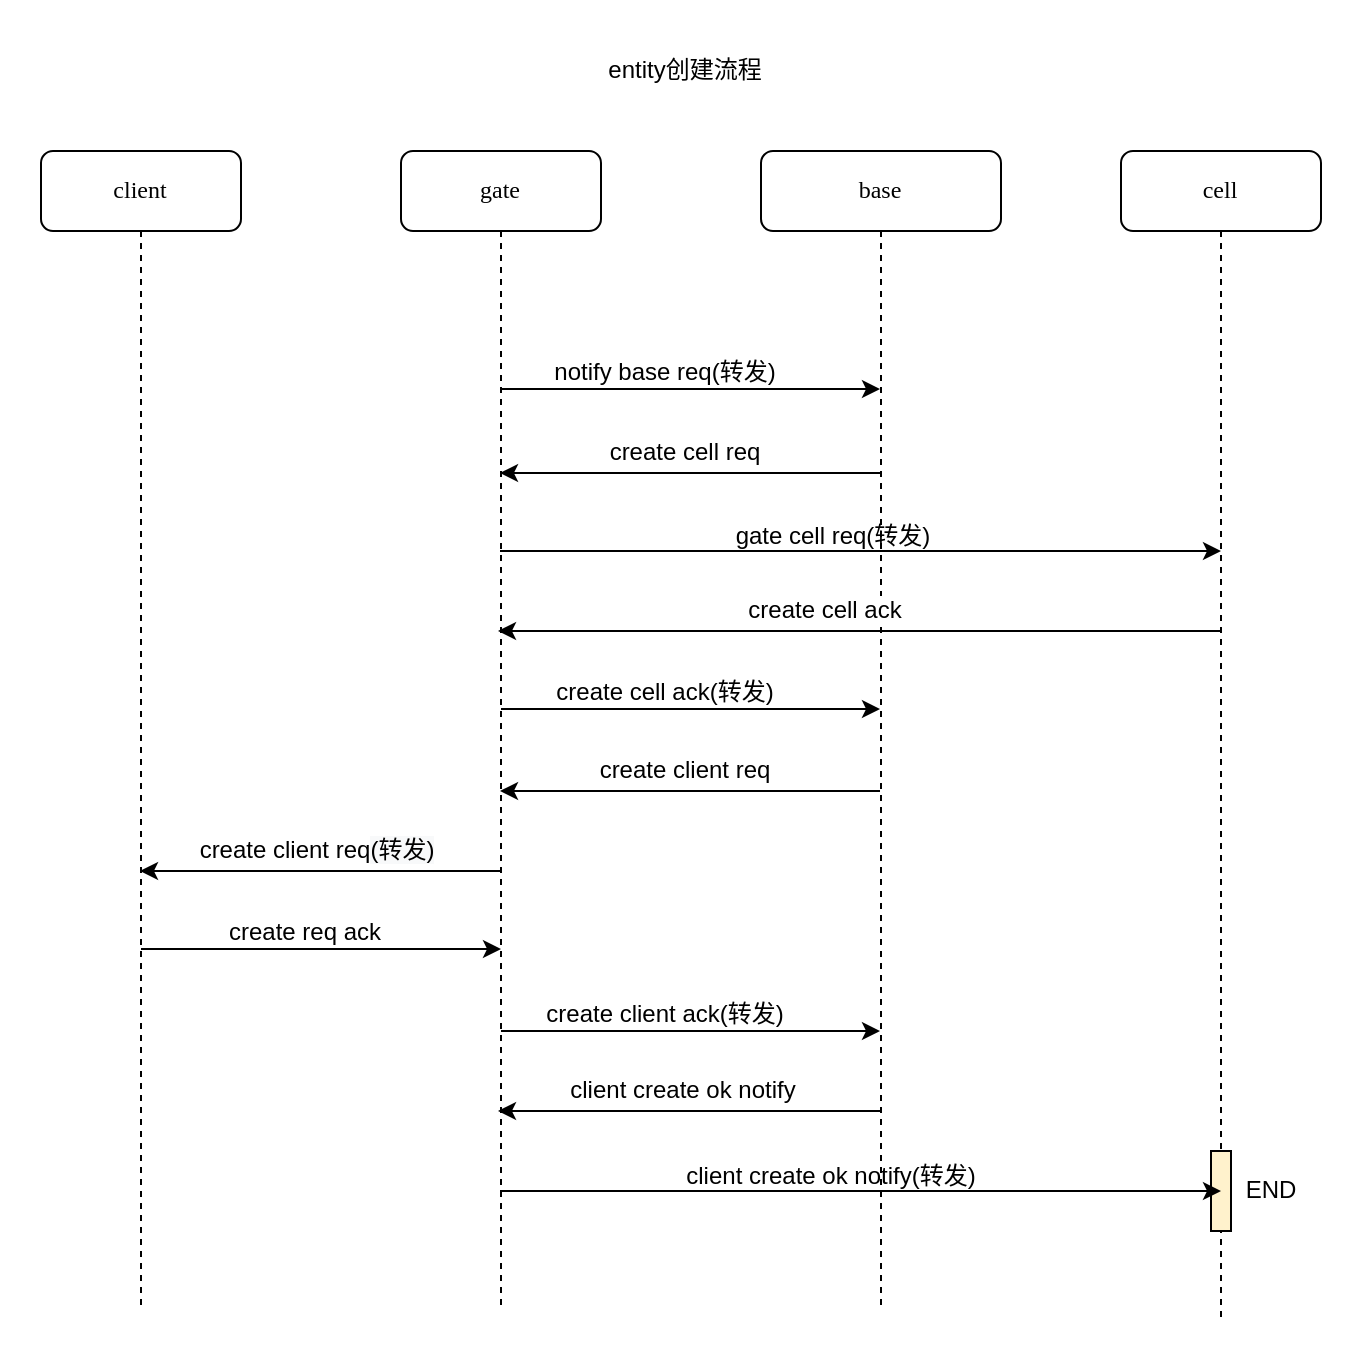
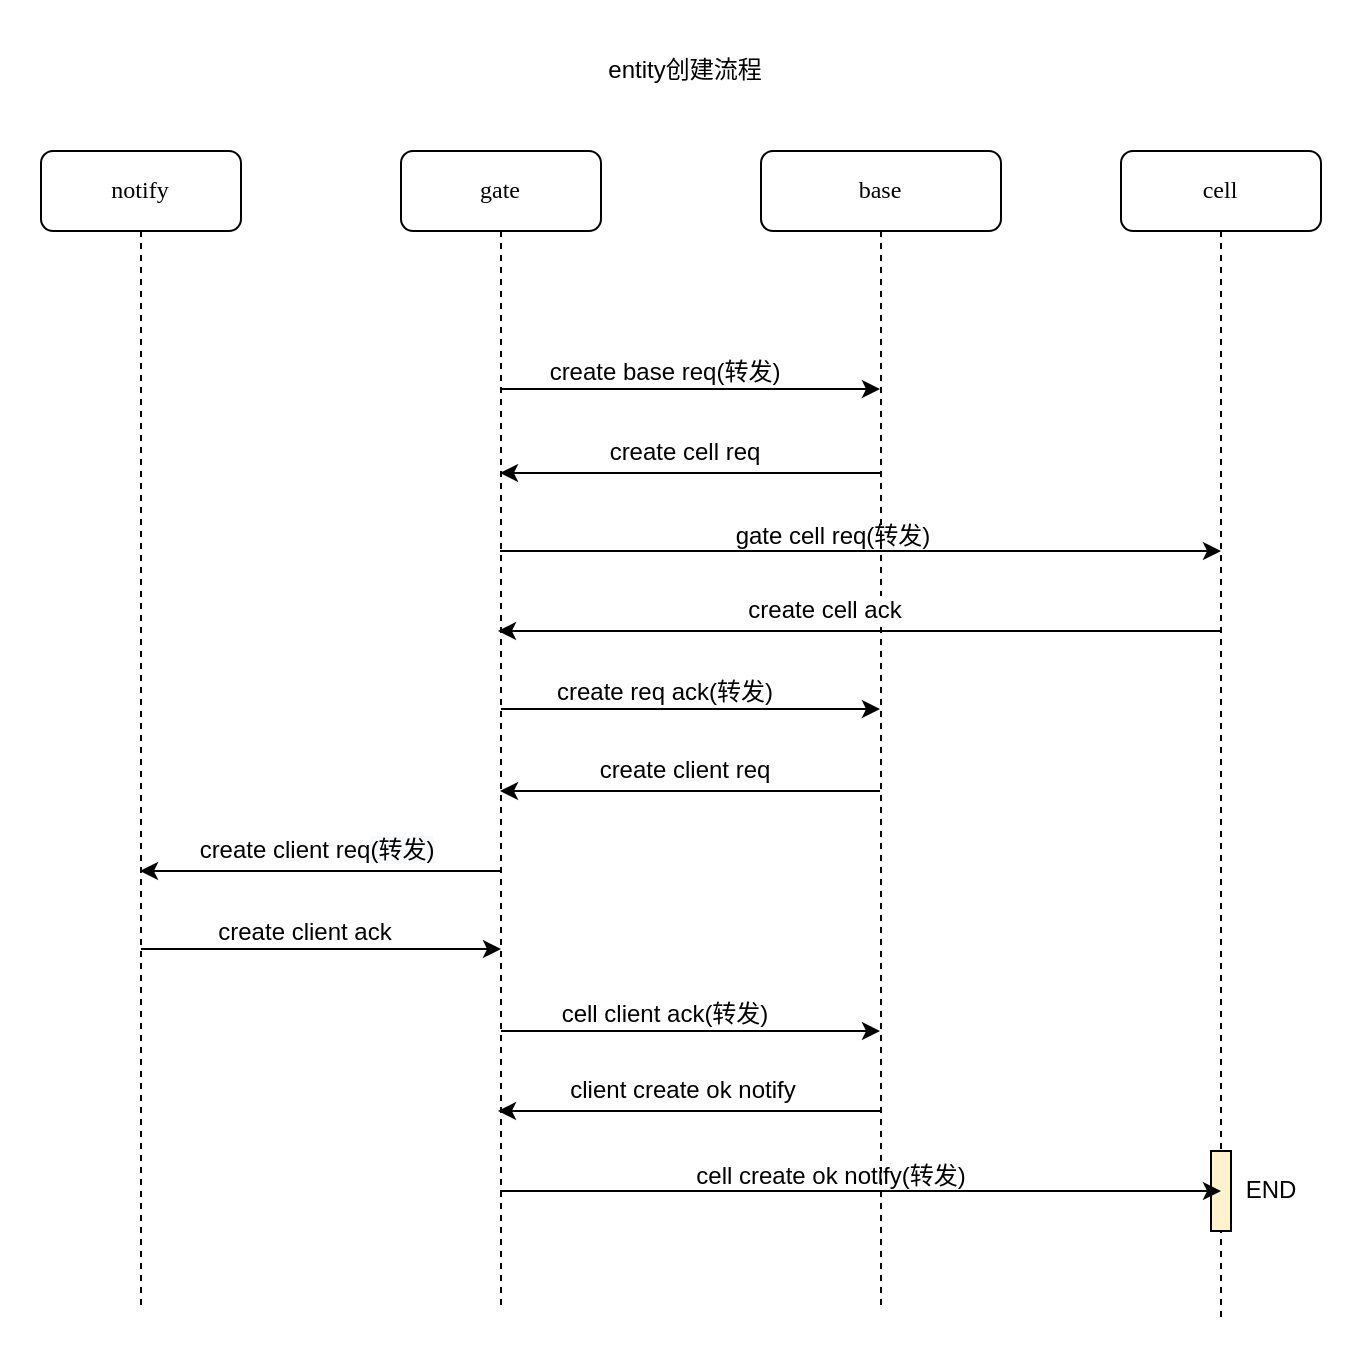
(141, 191) -> (141, 191)
(666, 373) -> (666, 373)
(666, 693) -> (666, 693)
(306, 933) -> (306, 933)
(666, 1015) -> (666, 1015)
(832, 1177) -> (832, 1177)
